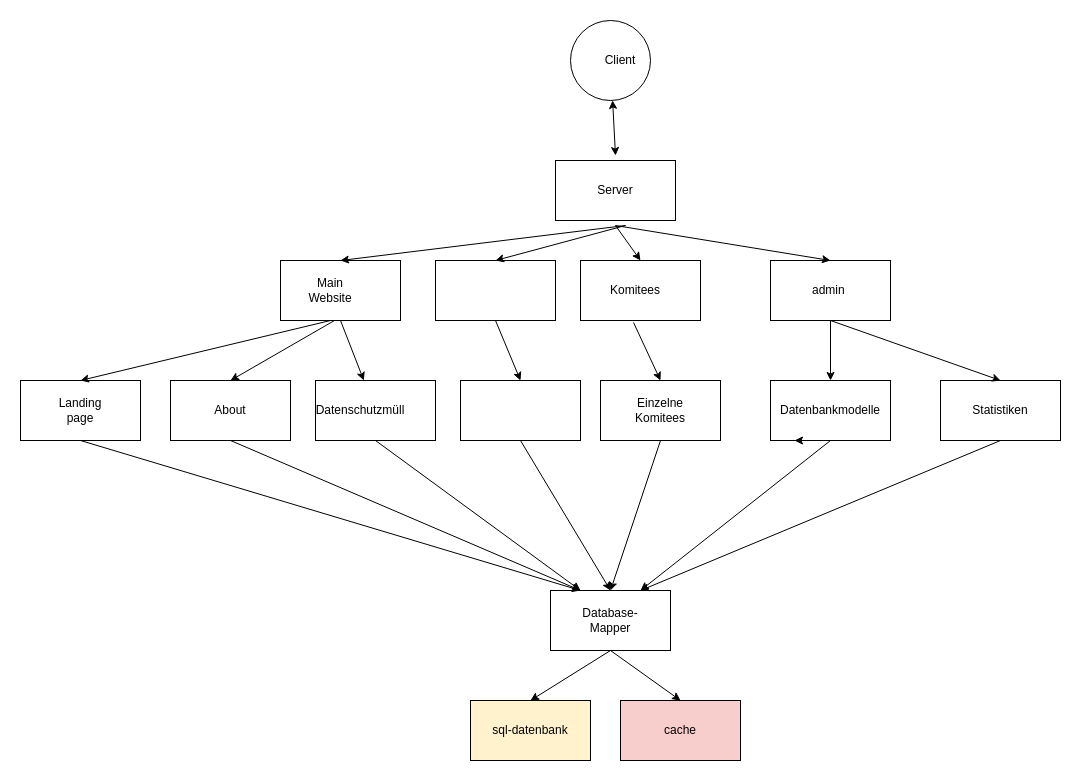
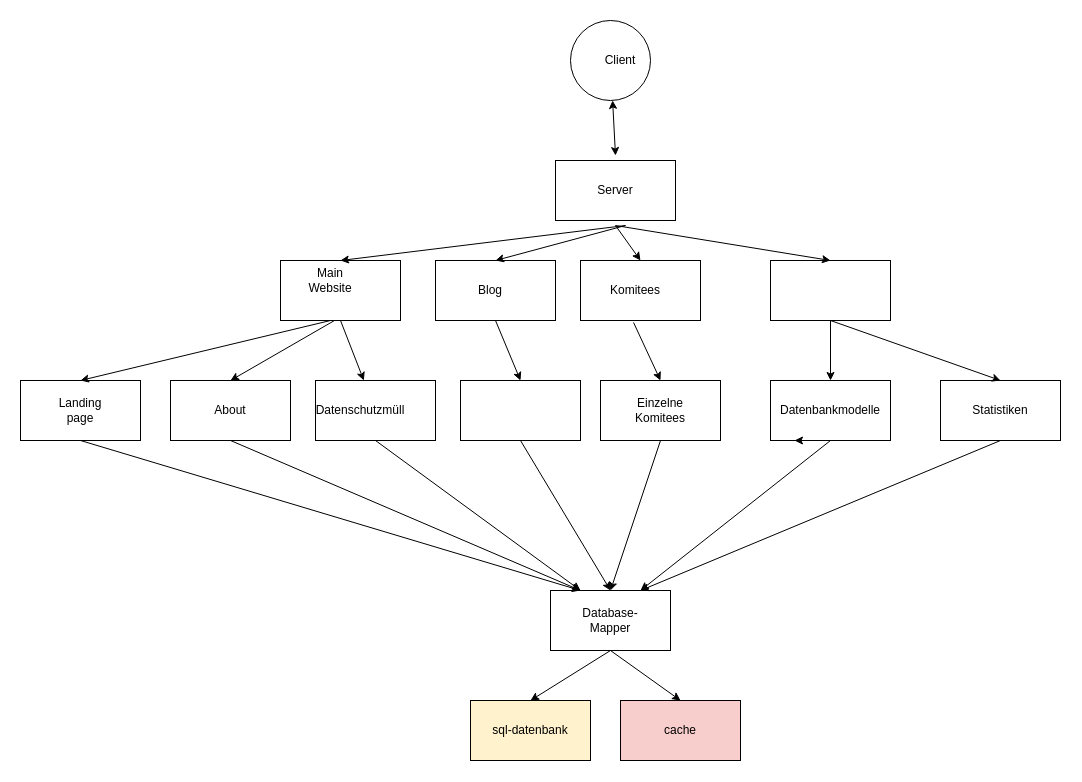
(331, 291) -> (331, 281)
none -> (491, 291)
(831, 291) -> none
